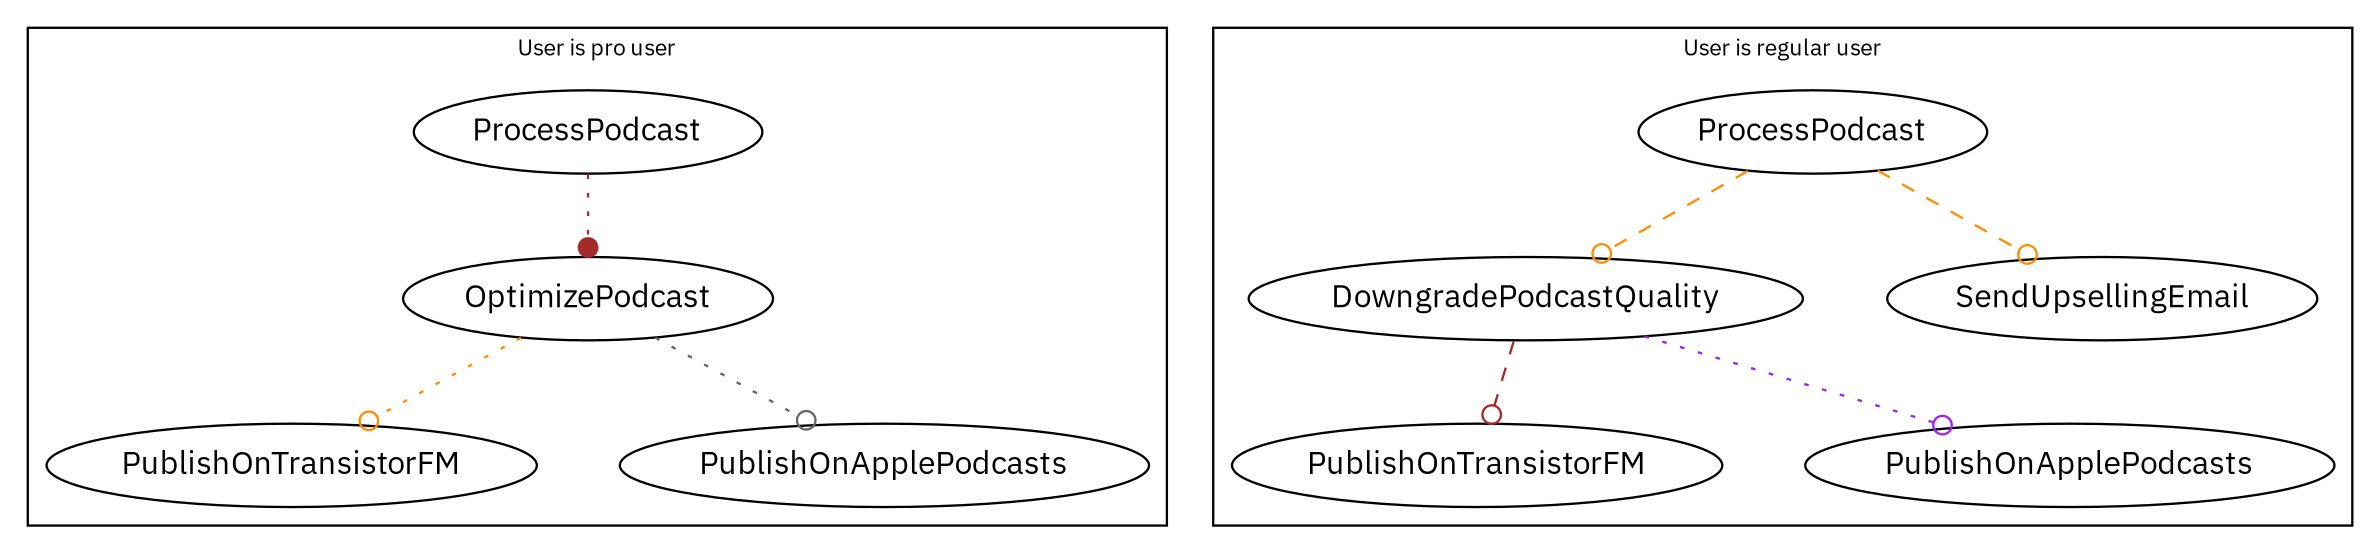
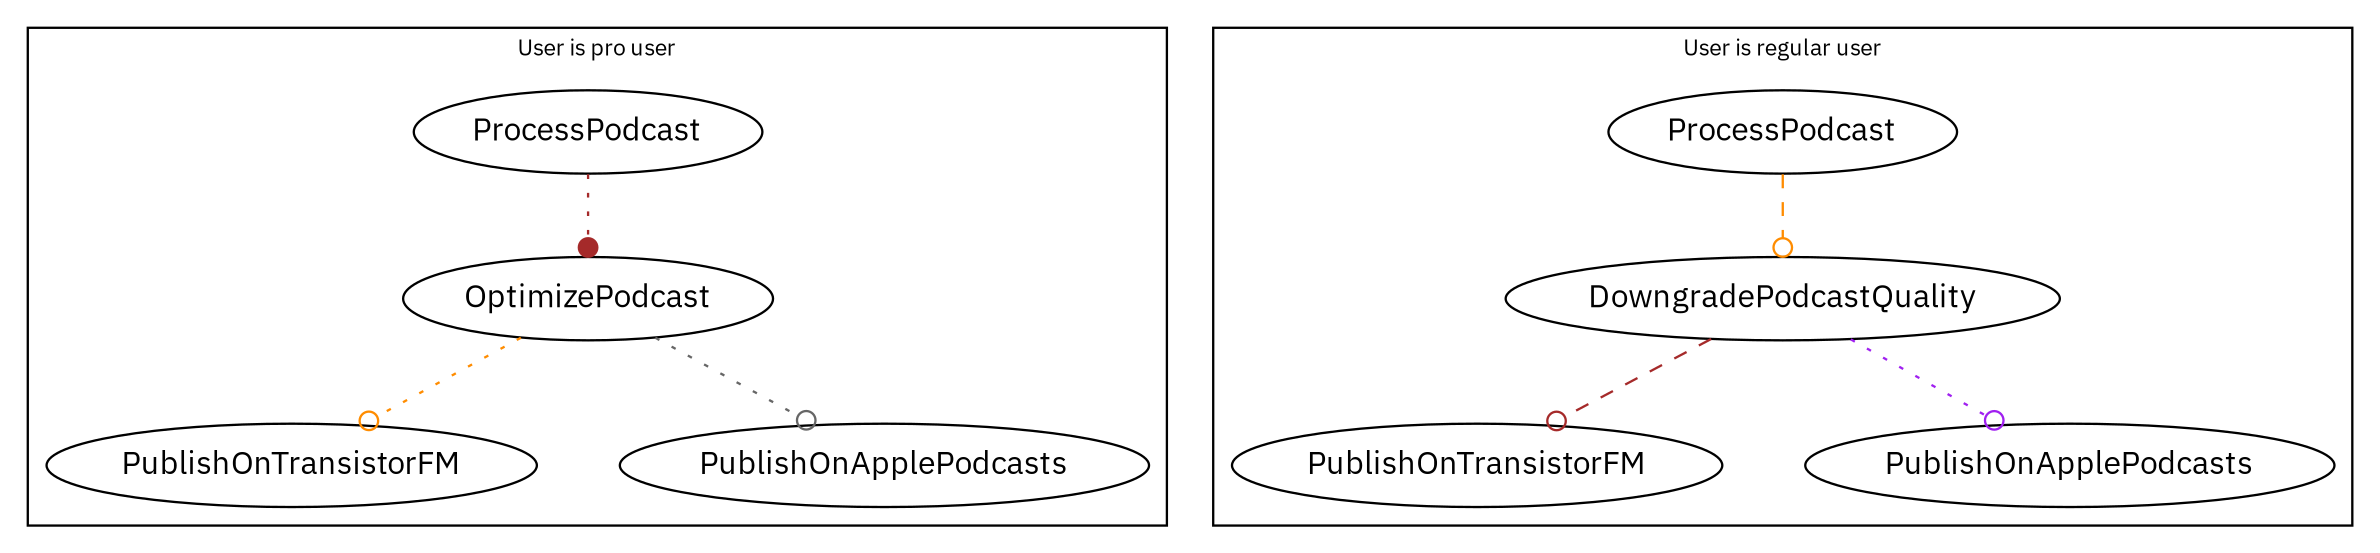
(2102, 299) -> none
